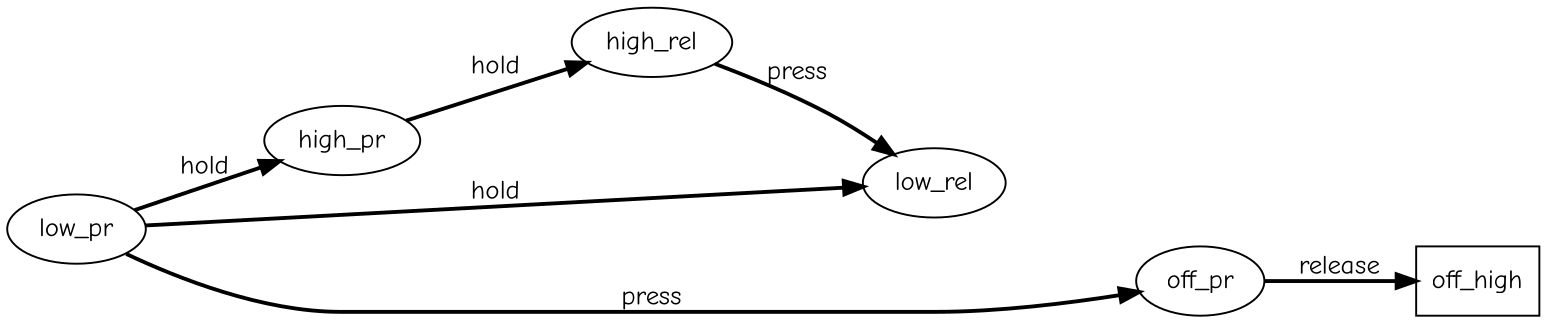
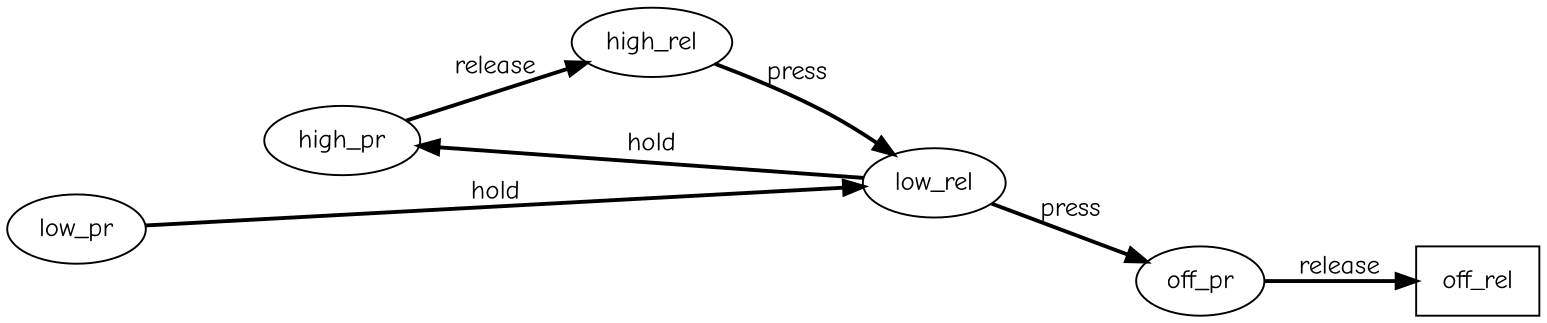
(496, 66) -> (496, 66)
(198, 189) -> (651, 163)
(1478, 281) -> (1478, 281)
(619, 312) -> (1060, 229)
